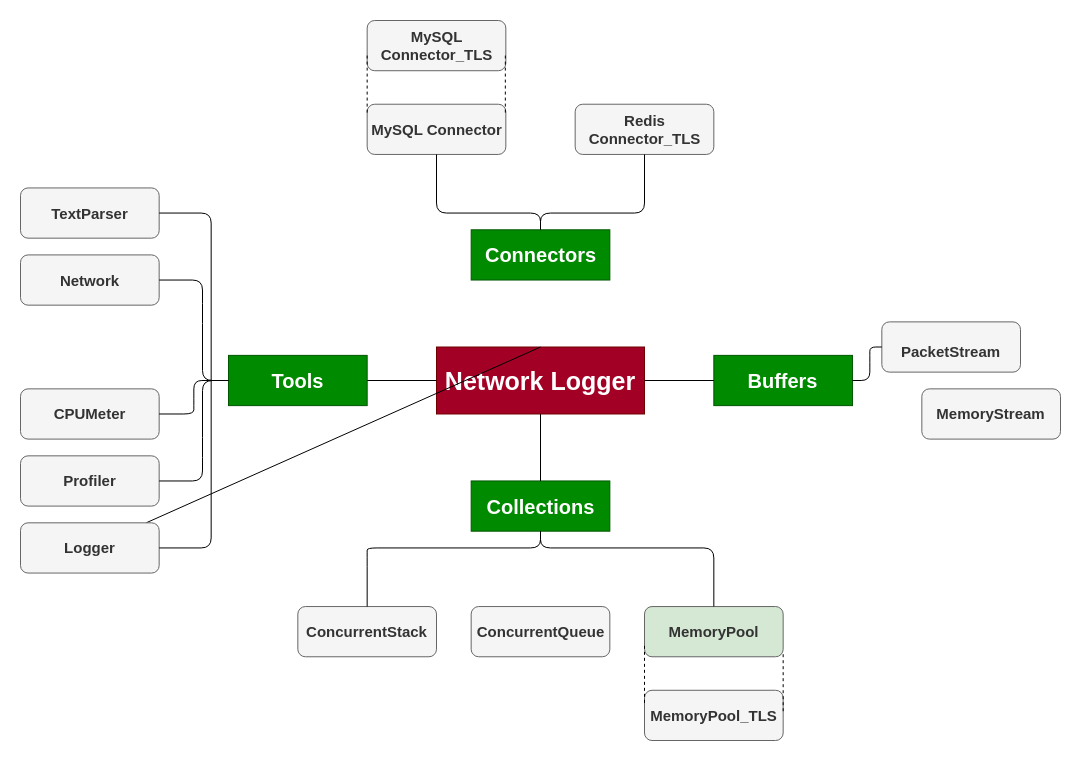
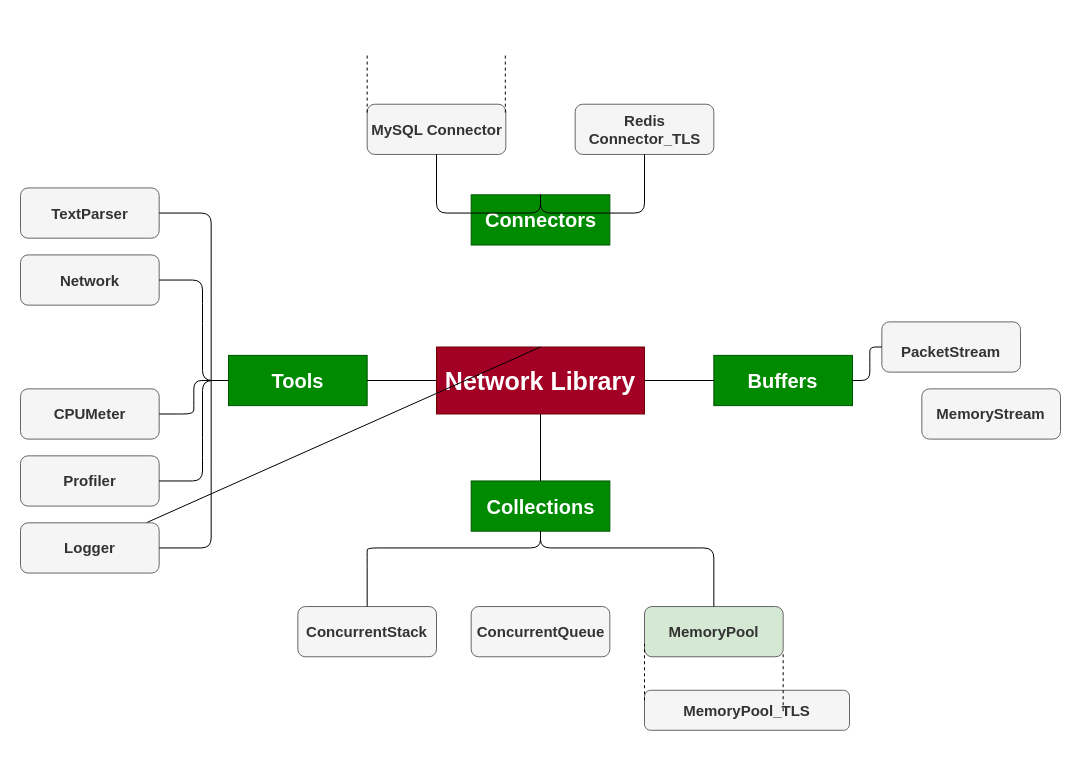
(437, 46) -> none
(541, 255) -> (541, 220)
(541, 381) -> (541, 381)
(714, 715) -> (747, 710)
